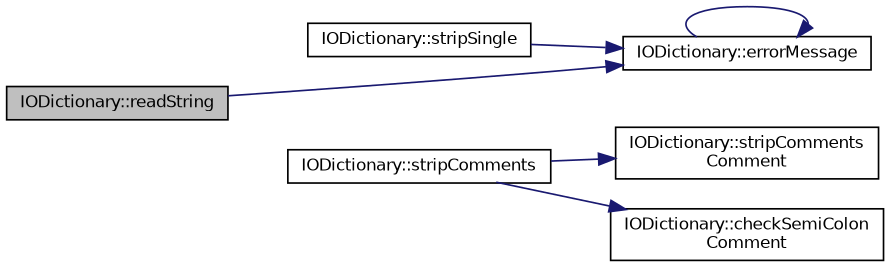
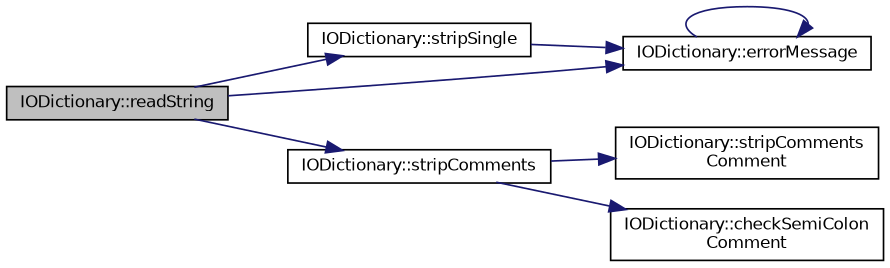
none -> (260, 73)
none -> (260, 133)
